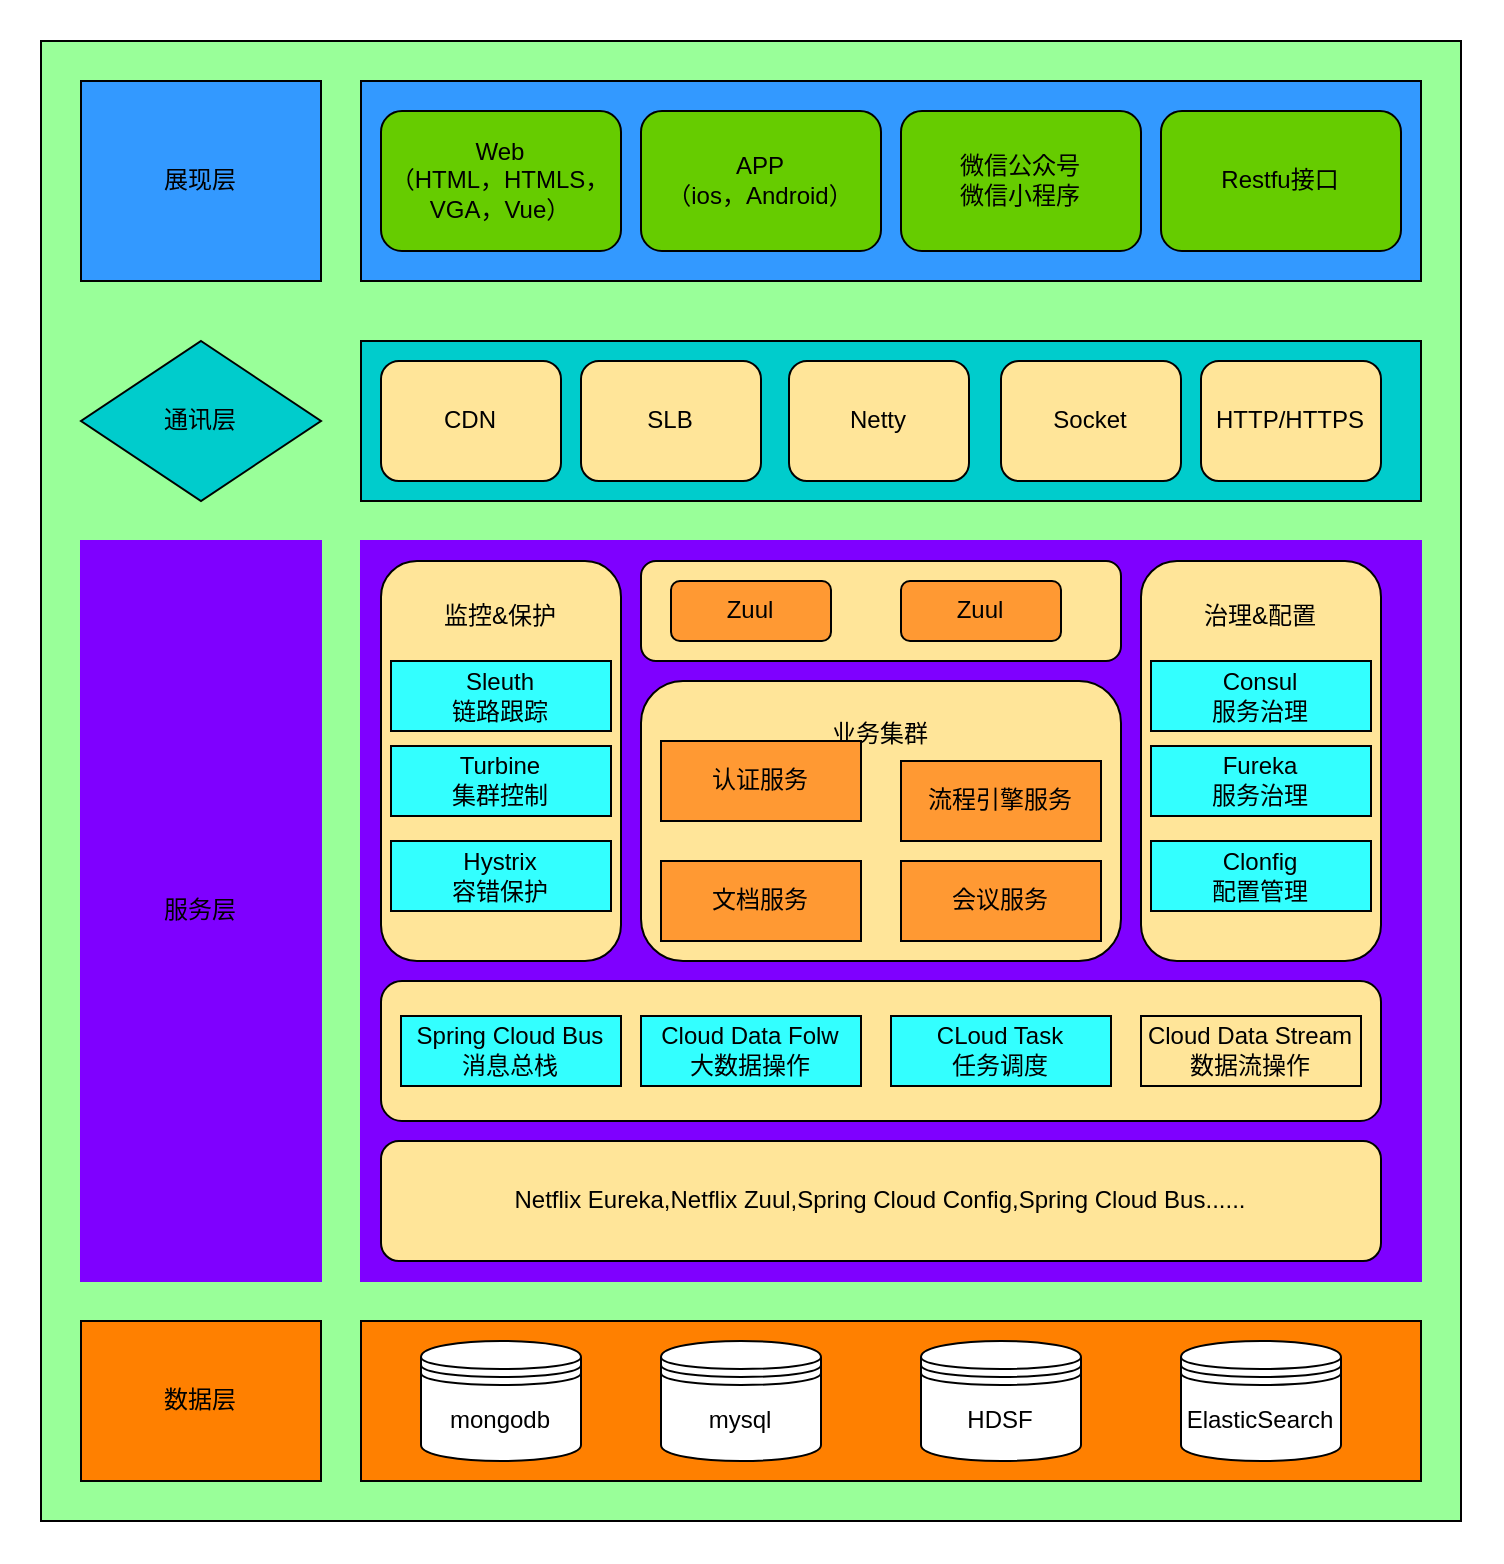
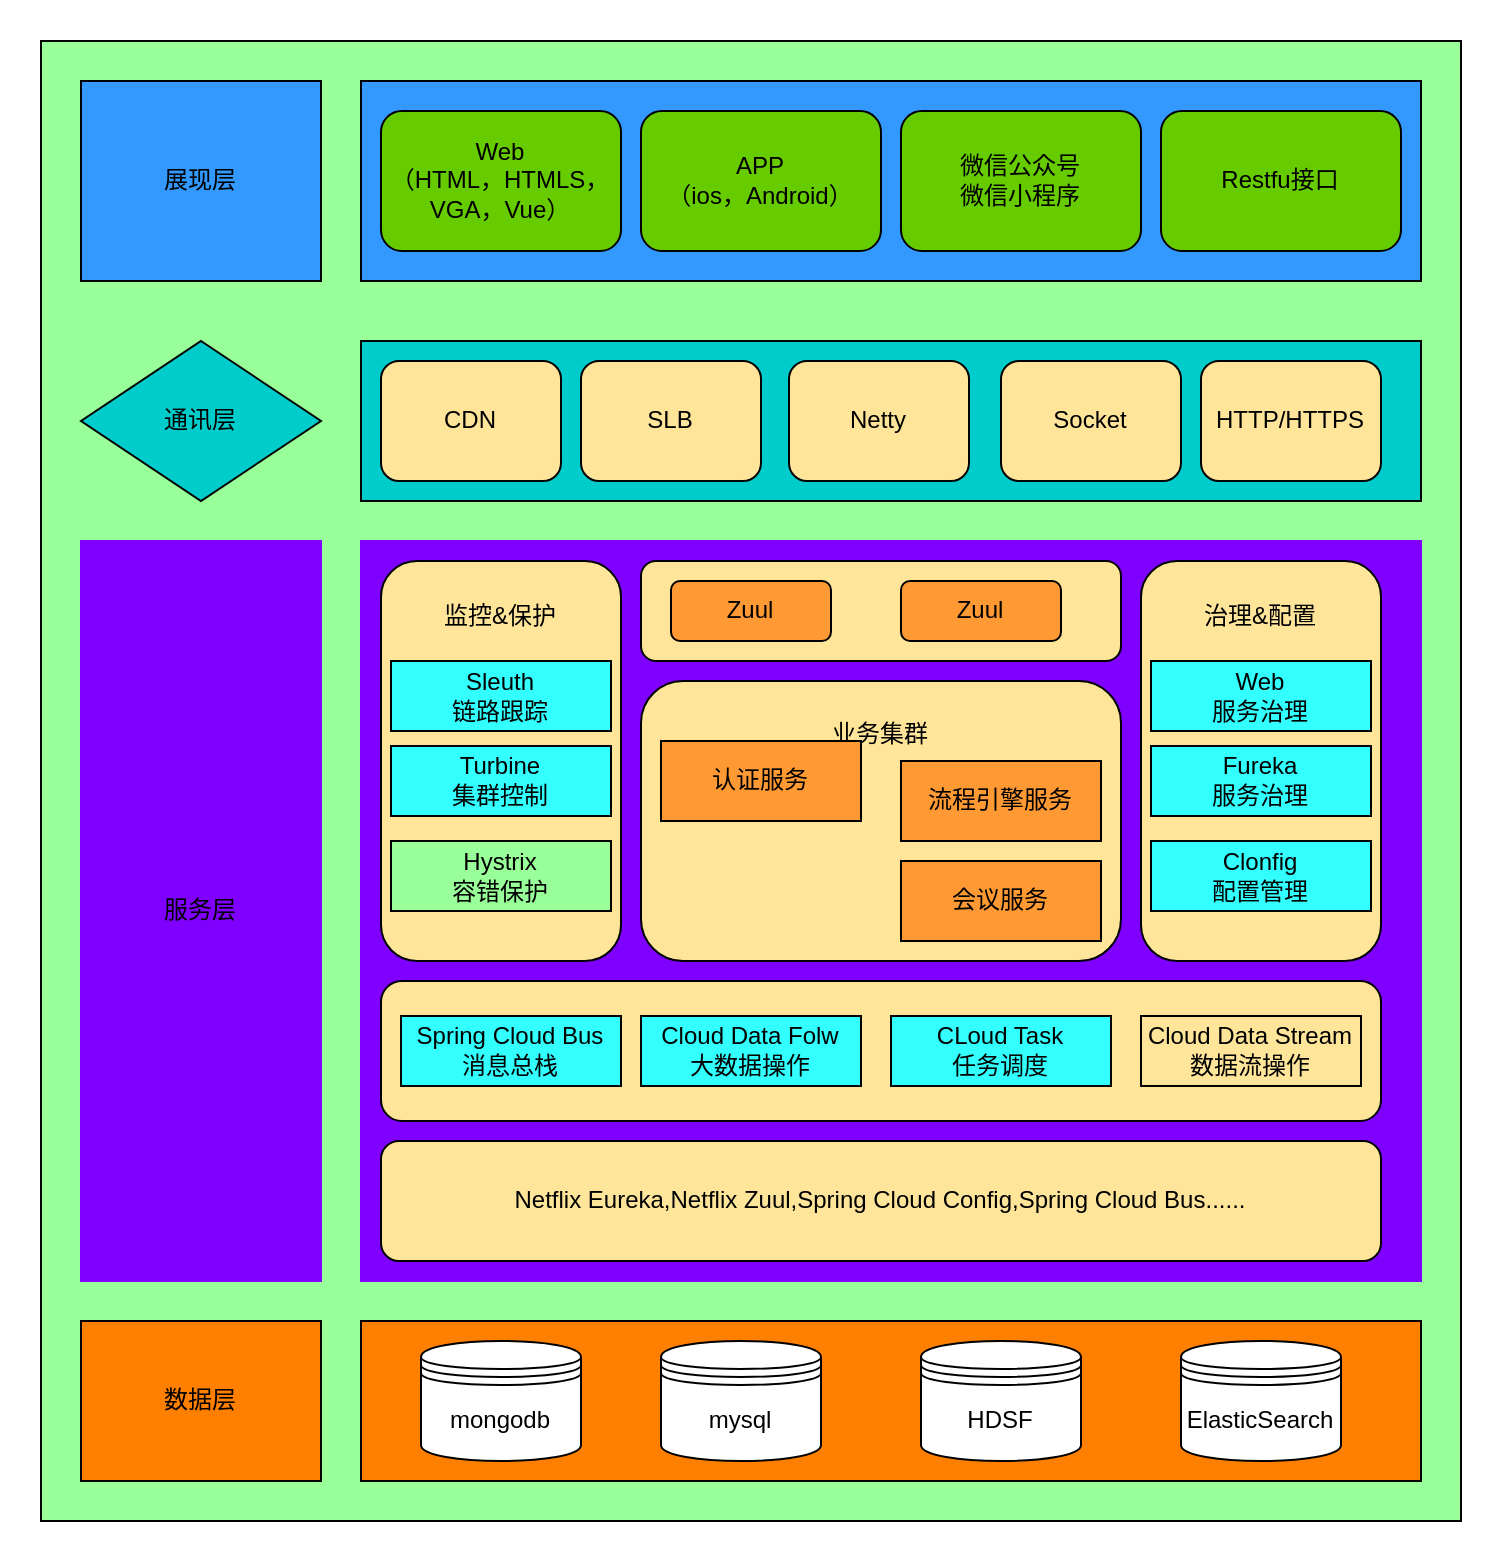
(1261, 697) -> (1261, 697)
(501, 876) -> (501, 876)
(761, 901) -> none
